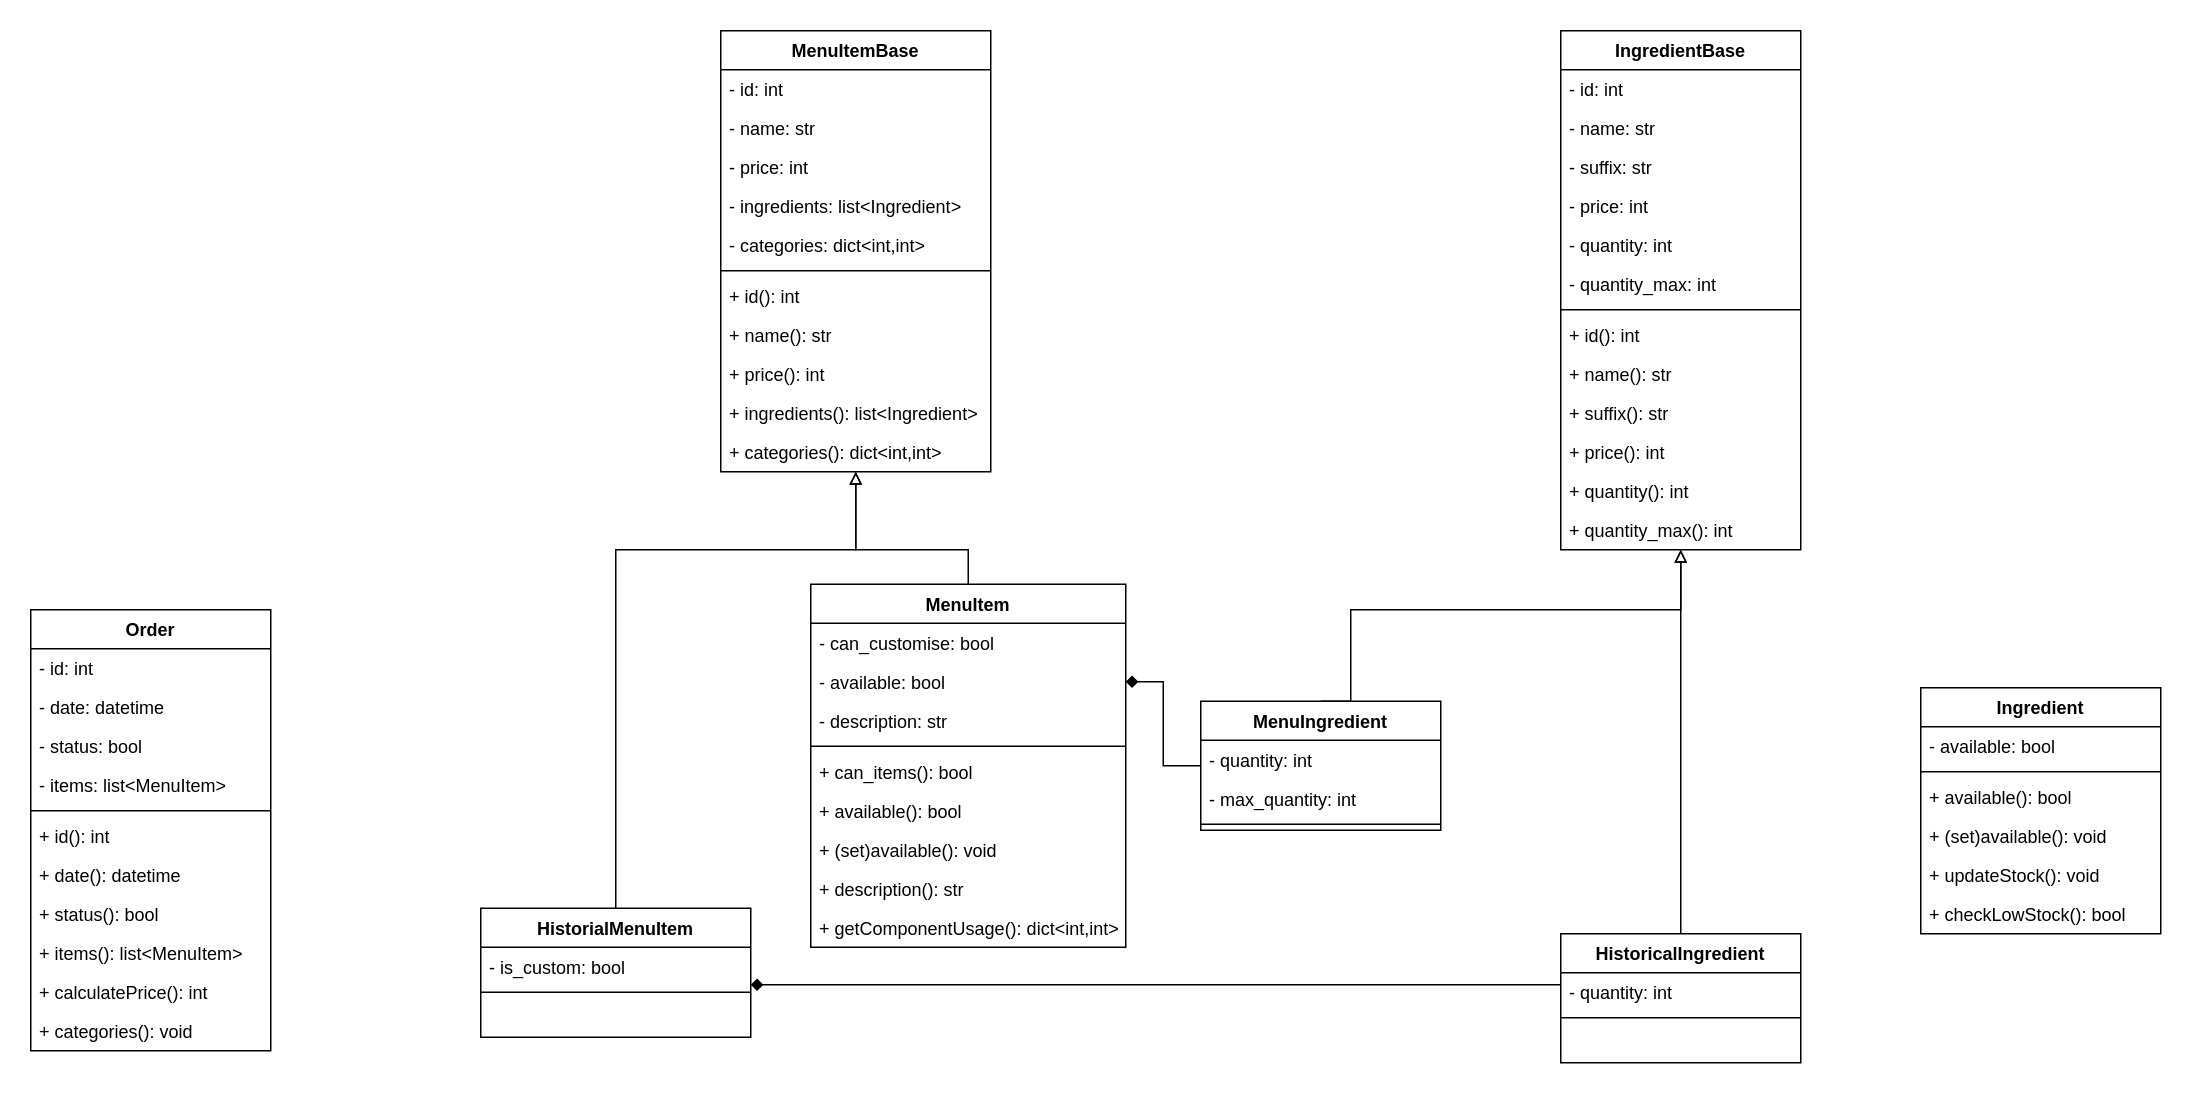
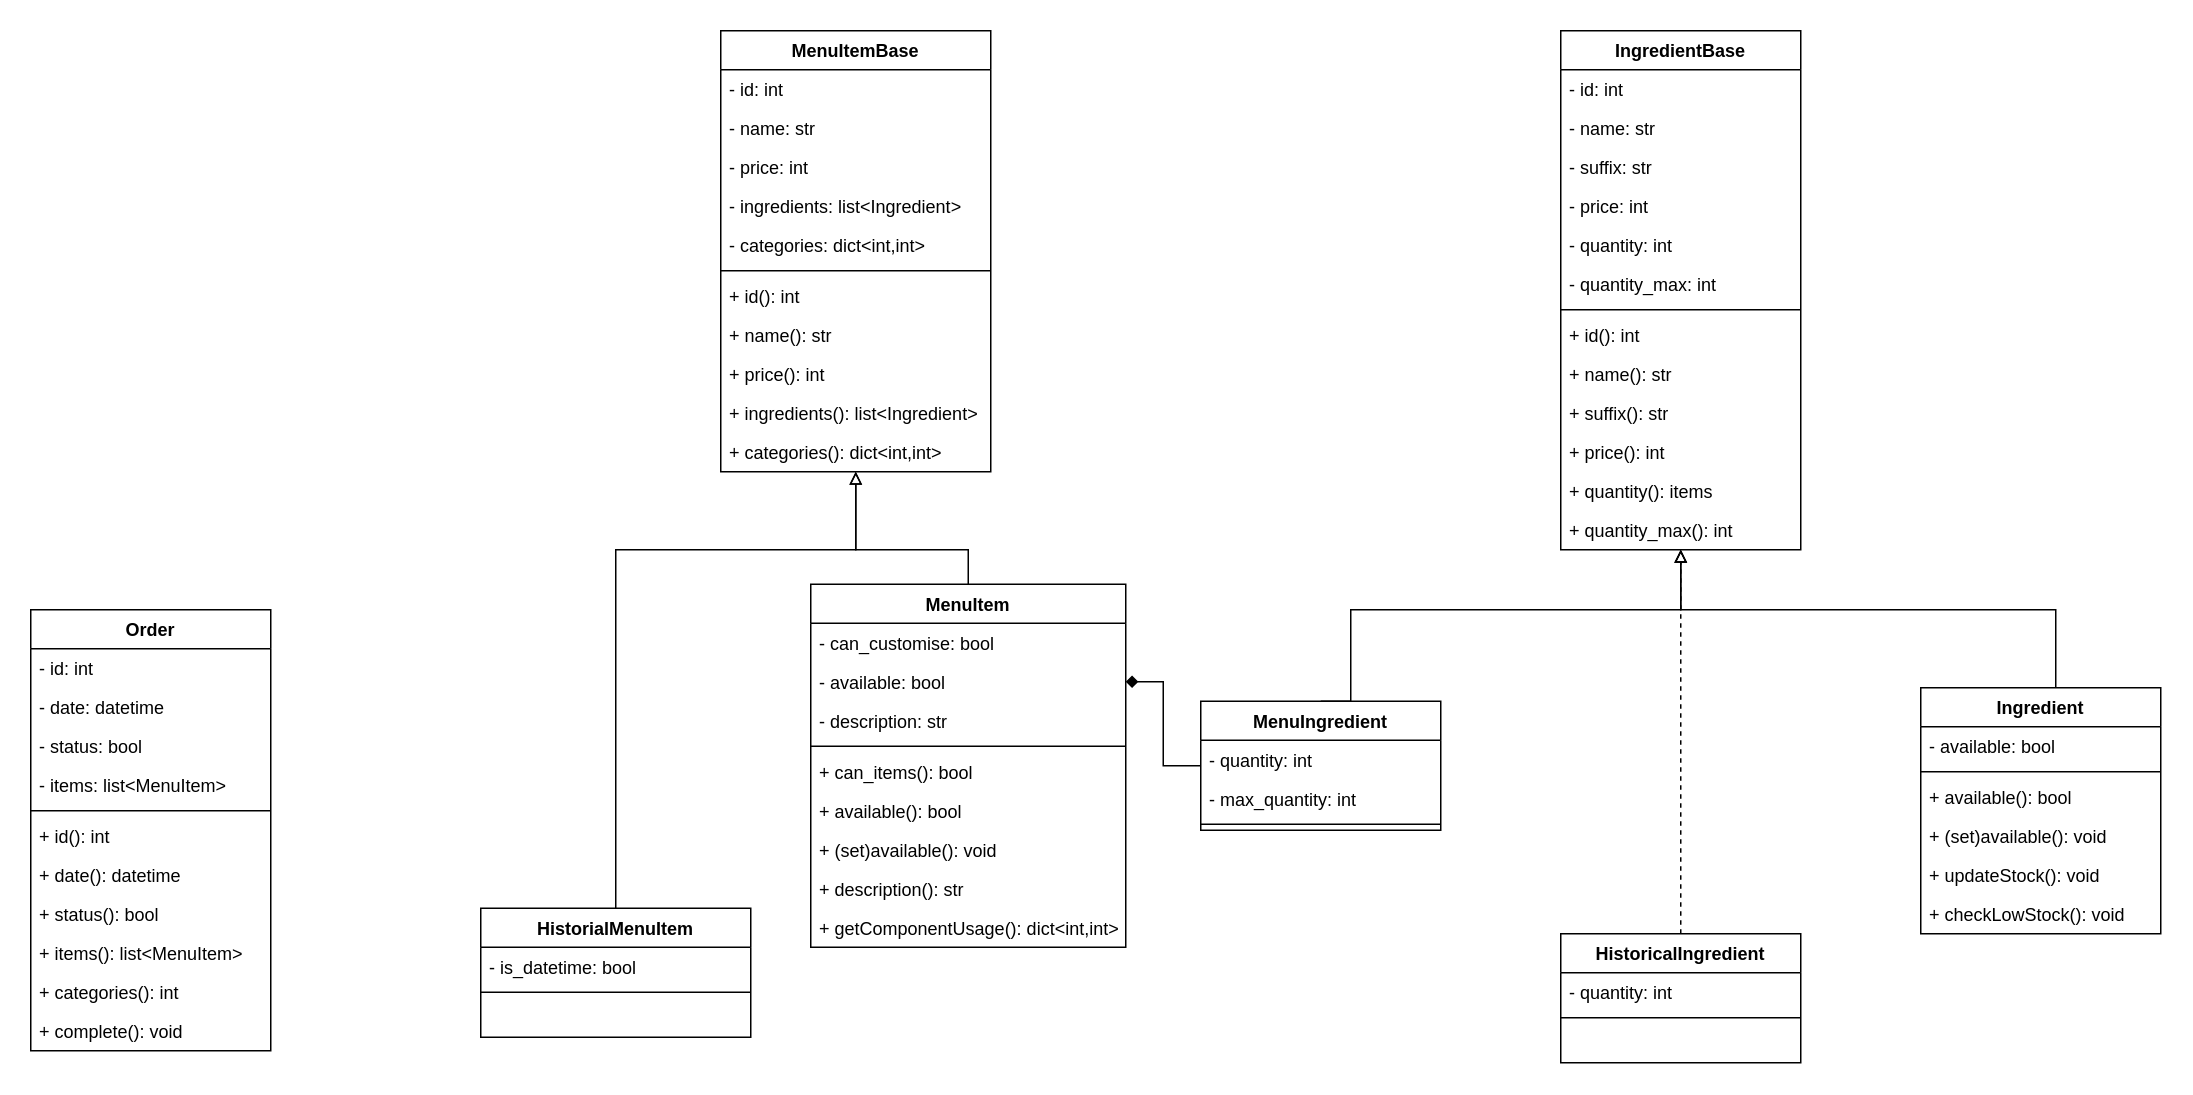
(1643, 492) -> (1653, 492)
none -> (1908, 610)
(1681, 771) -> (1681, 771)
(2036, 915) -> (2036, 915)
(563, 968) -> (571, 968)
(1160, 985) -> none
(139, 993) -> (123, 993)
(128, 1032) -> (118, 1032)
